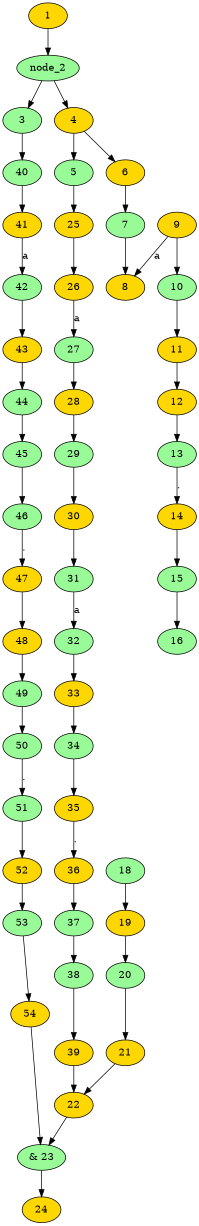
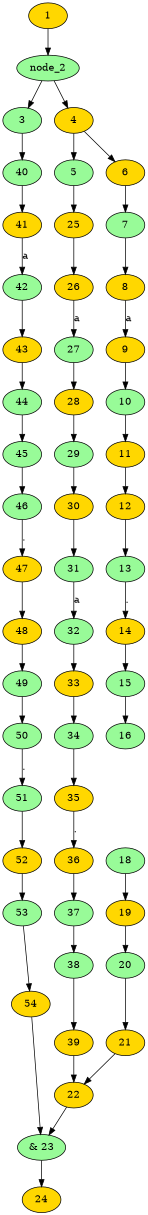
(154, 253) -> (125, 315)
